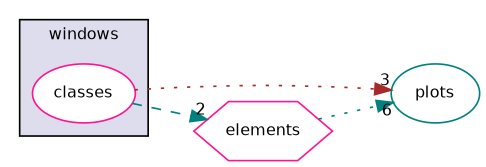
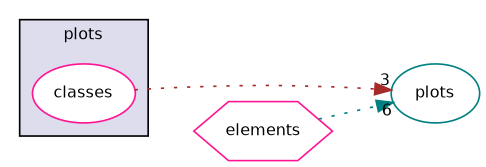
(84, 35) -> (84, 35)
(162, 110) -> none
